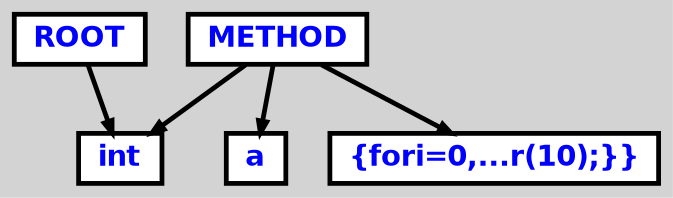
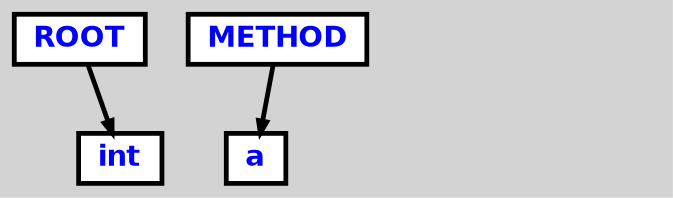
(204, 95) -> none
(494, 158) -> none
